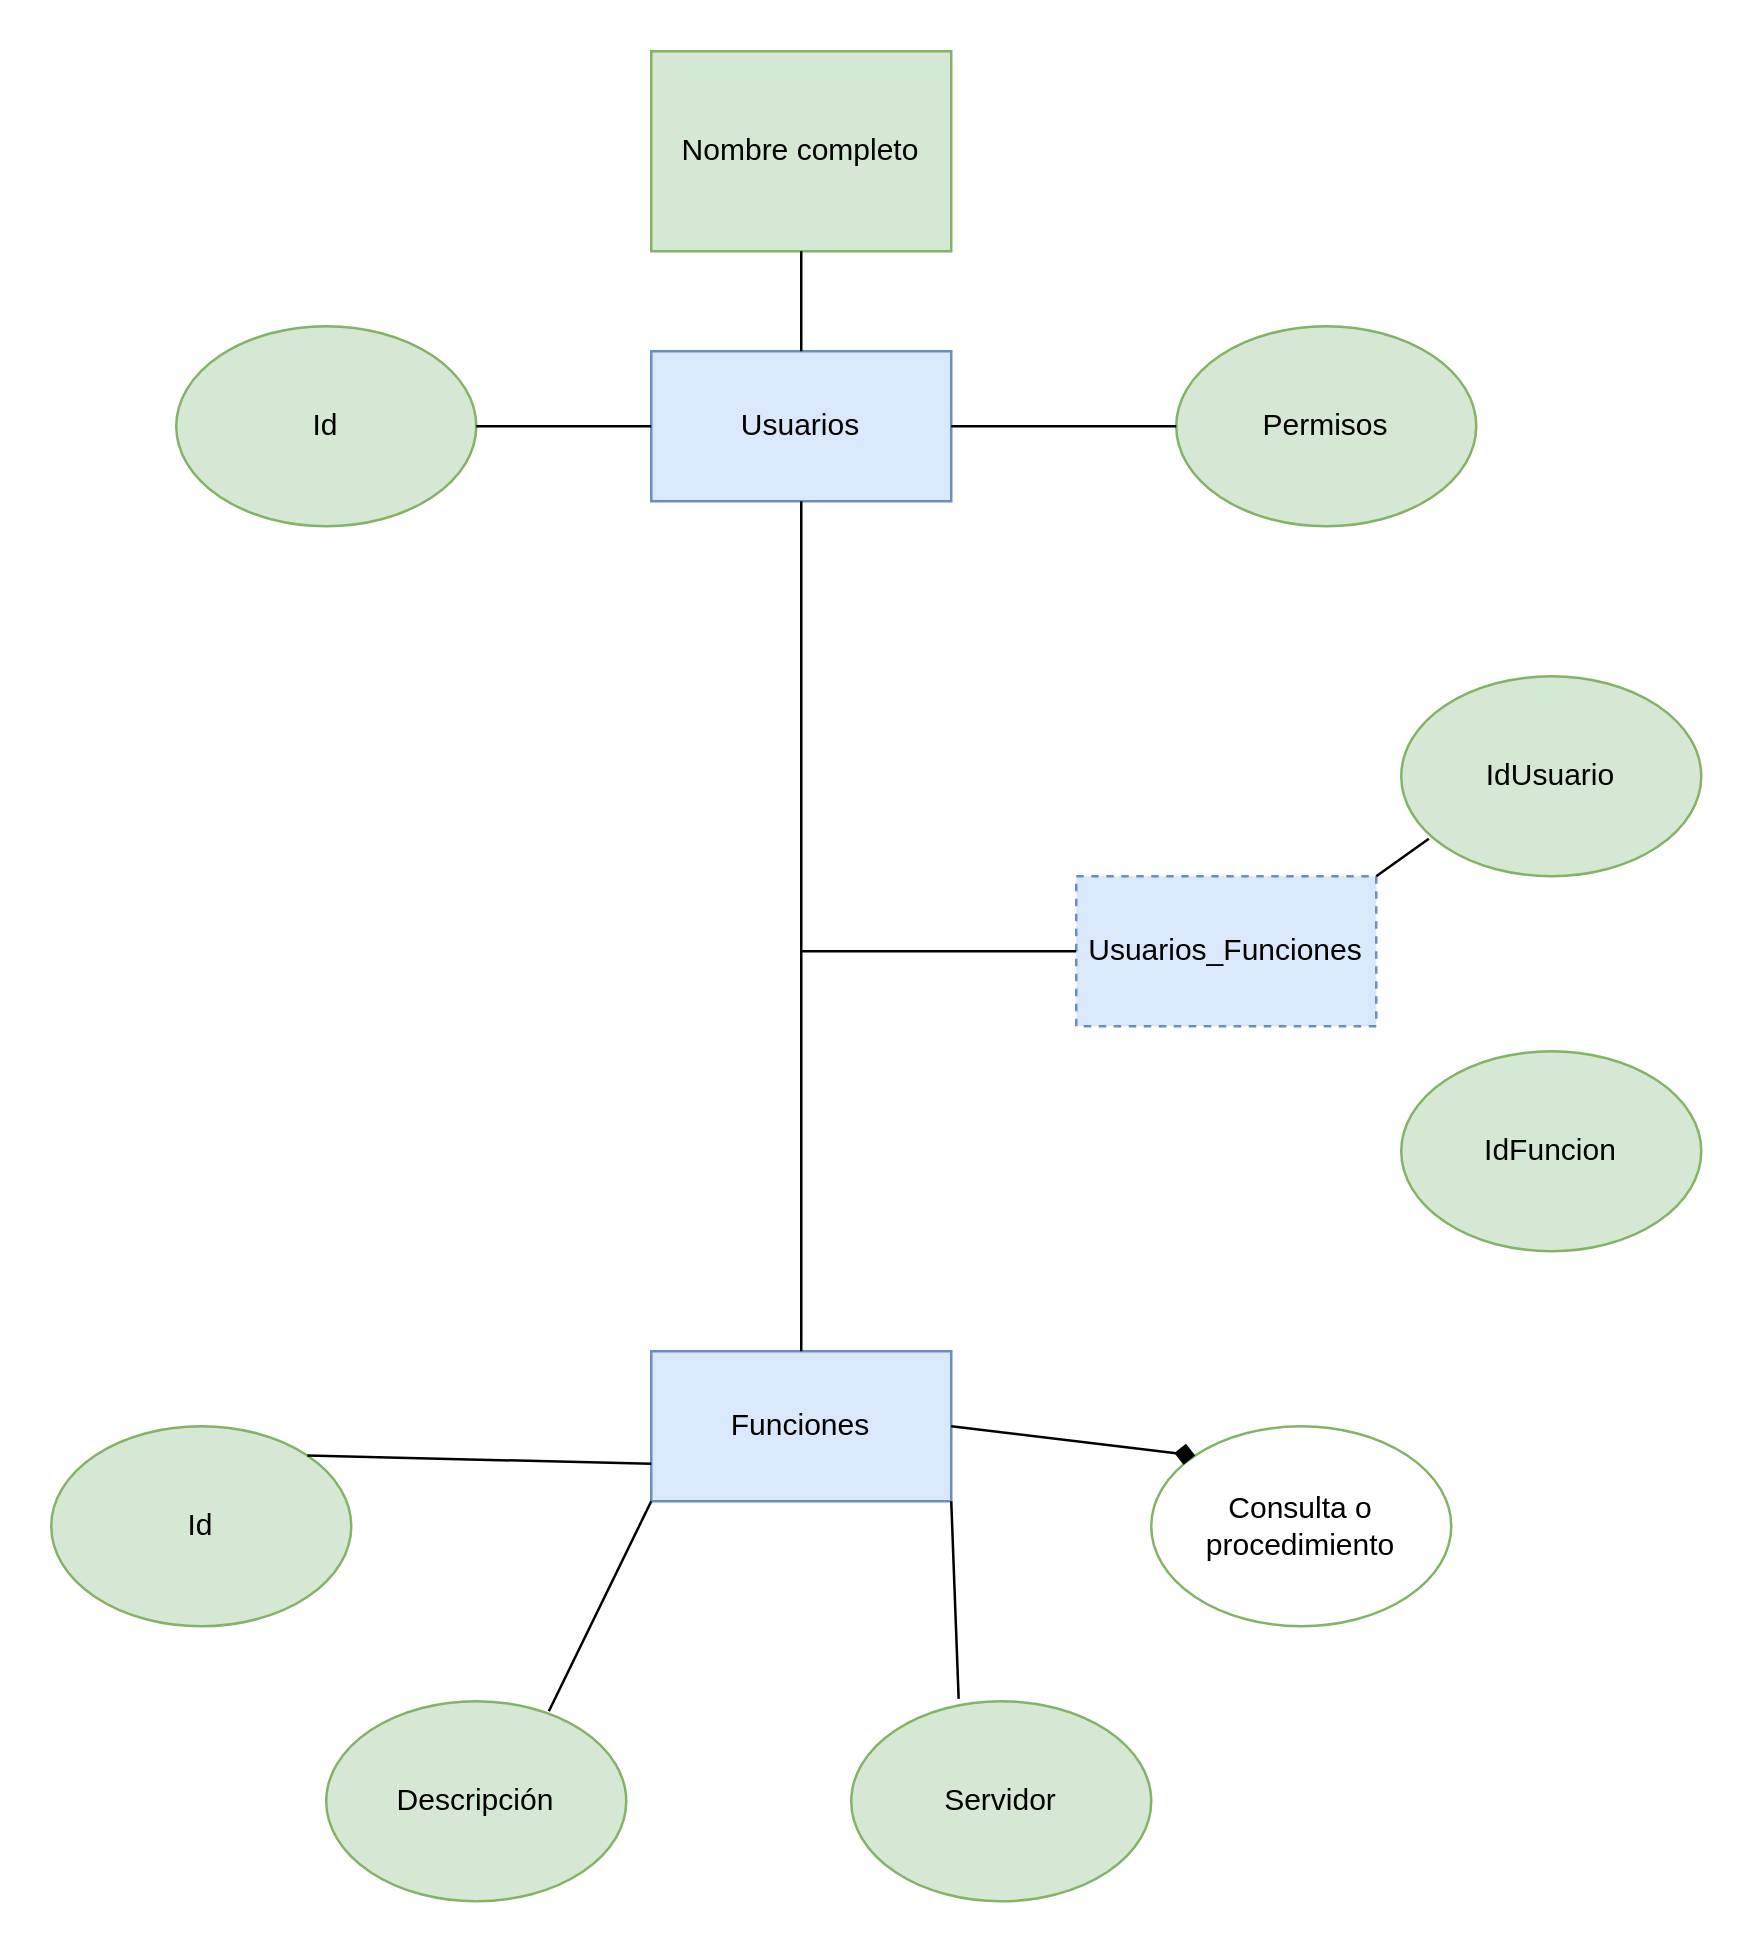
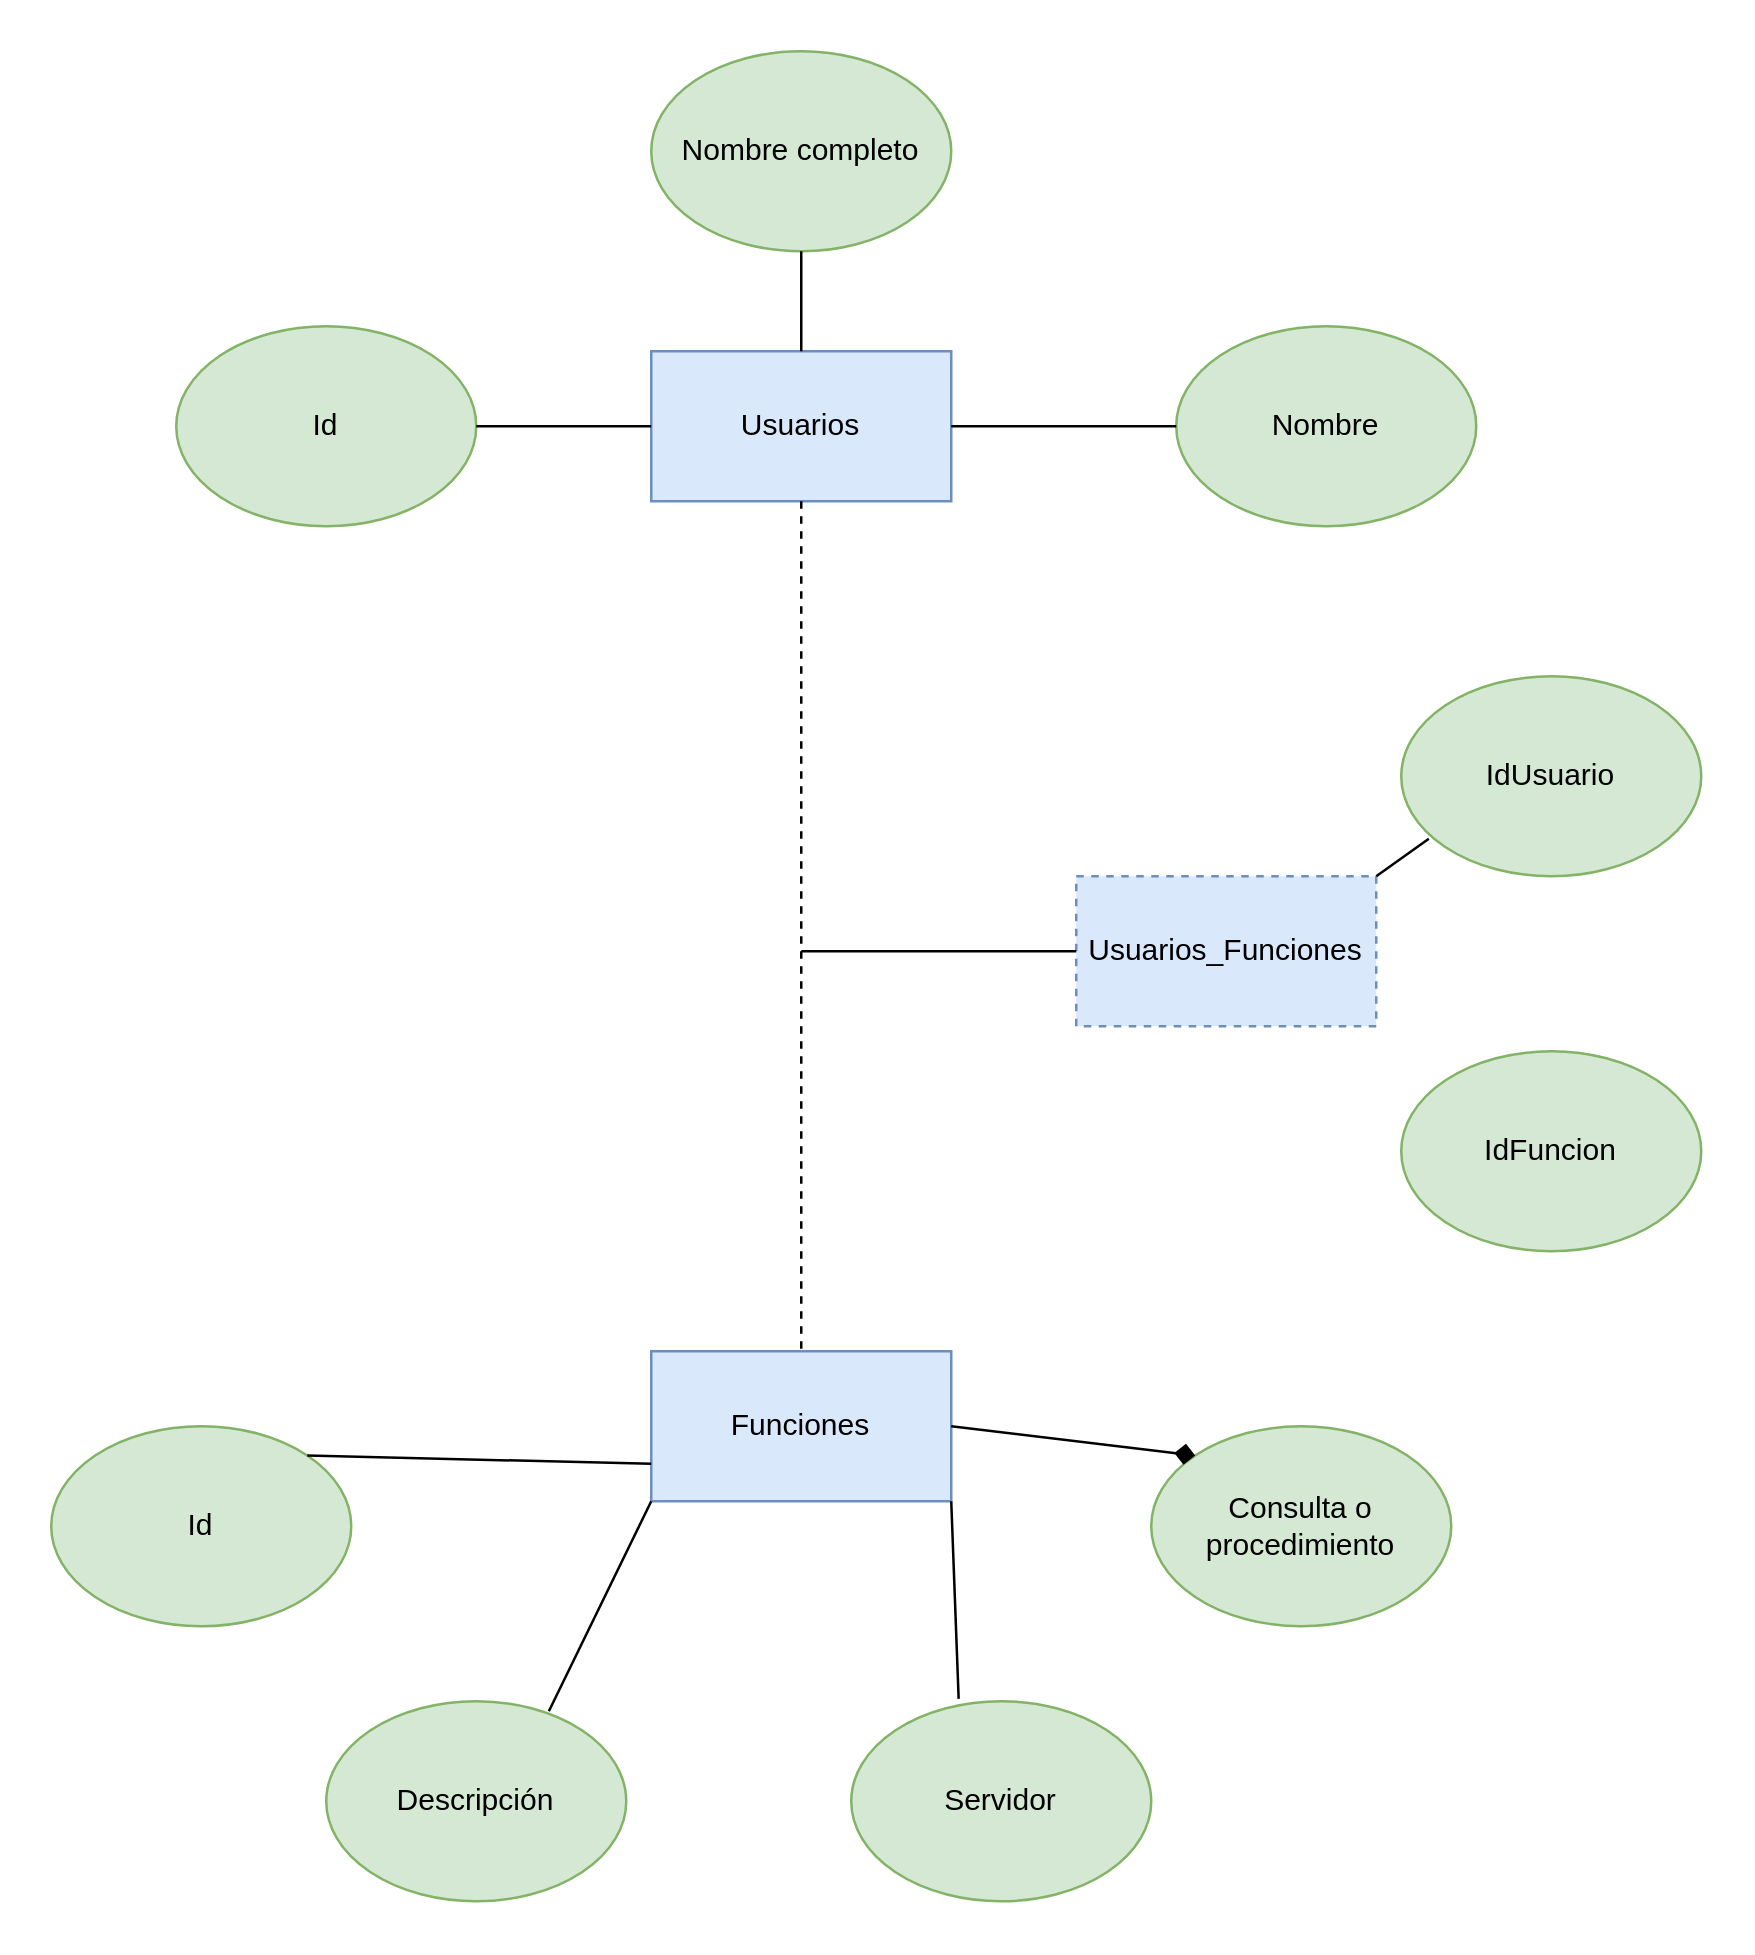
(801, 151) -> (801, 151)
(1326, 426) -> (1326, 426)
(801, 727) -> (801, 727)
(1301, 1526) -> (1301, 1526)
